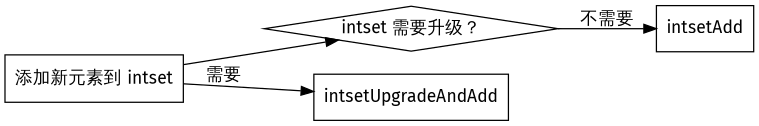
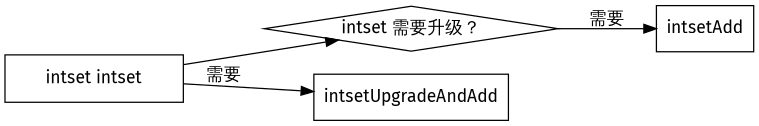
(607, 19) -> (607, 19)
(94, 79) -> (94, 79)
